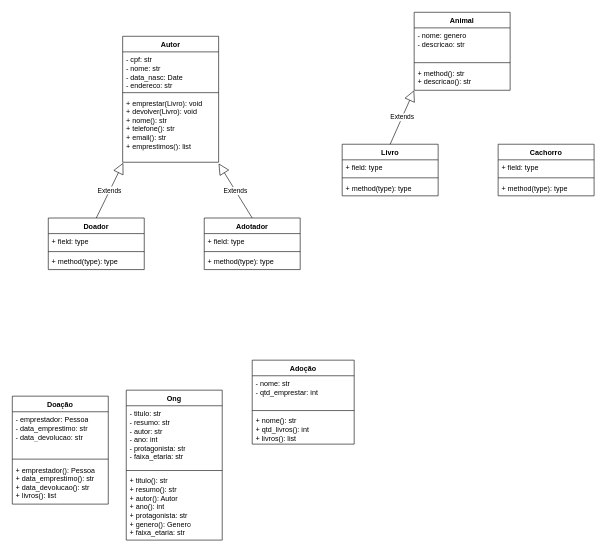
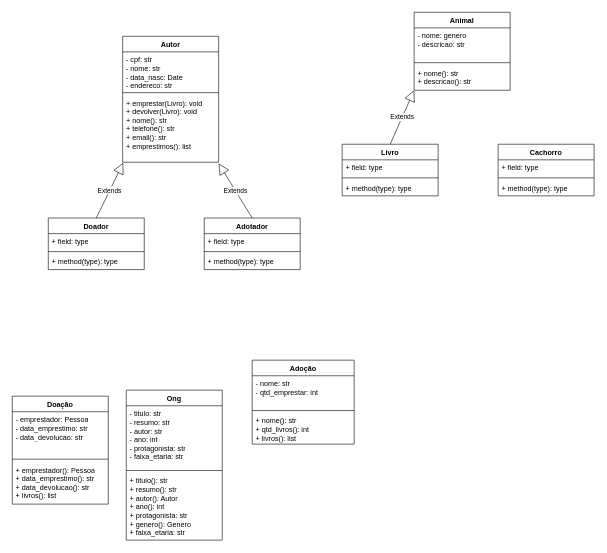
(450, 78) -> (450, 78)
